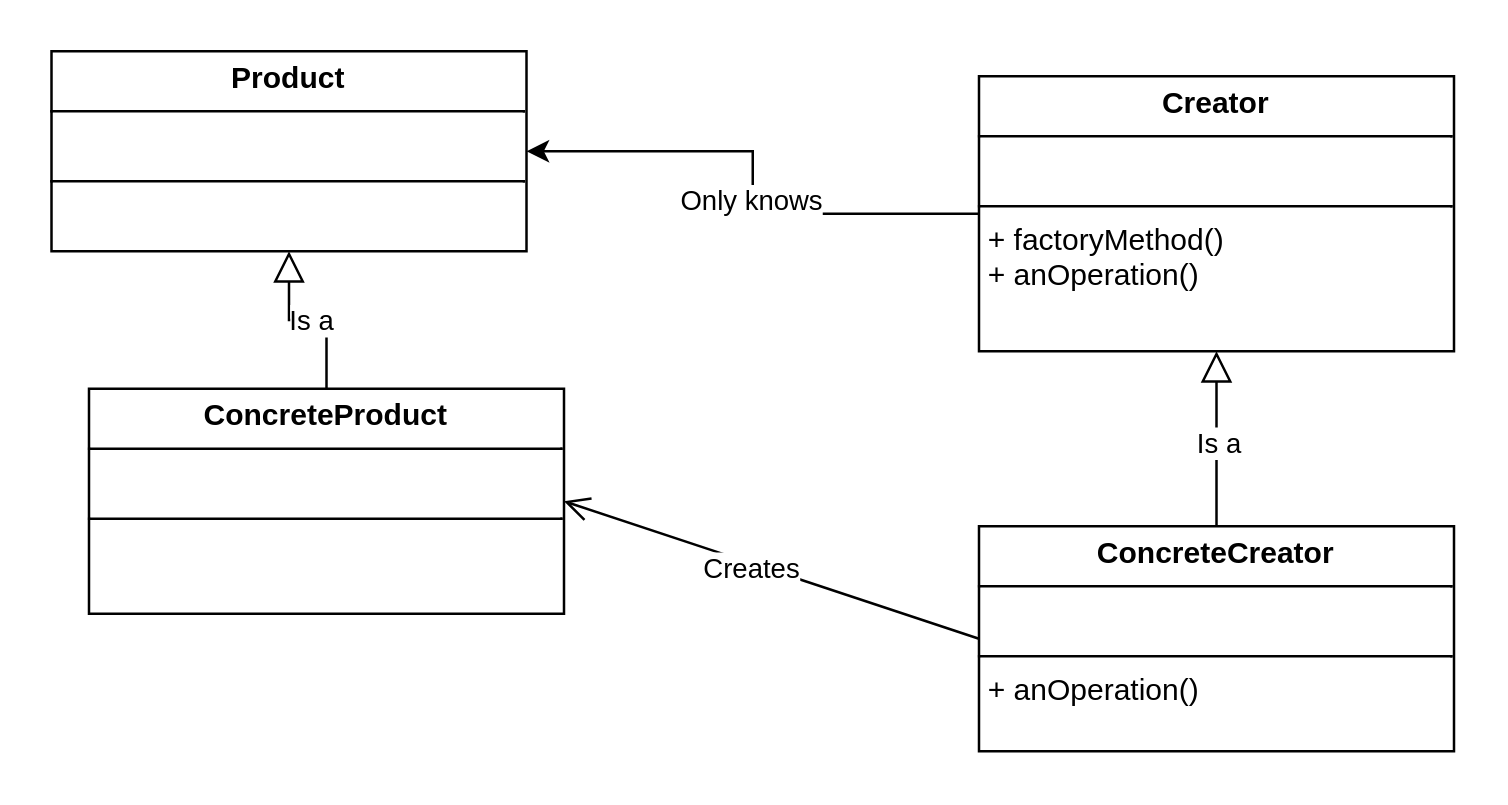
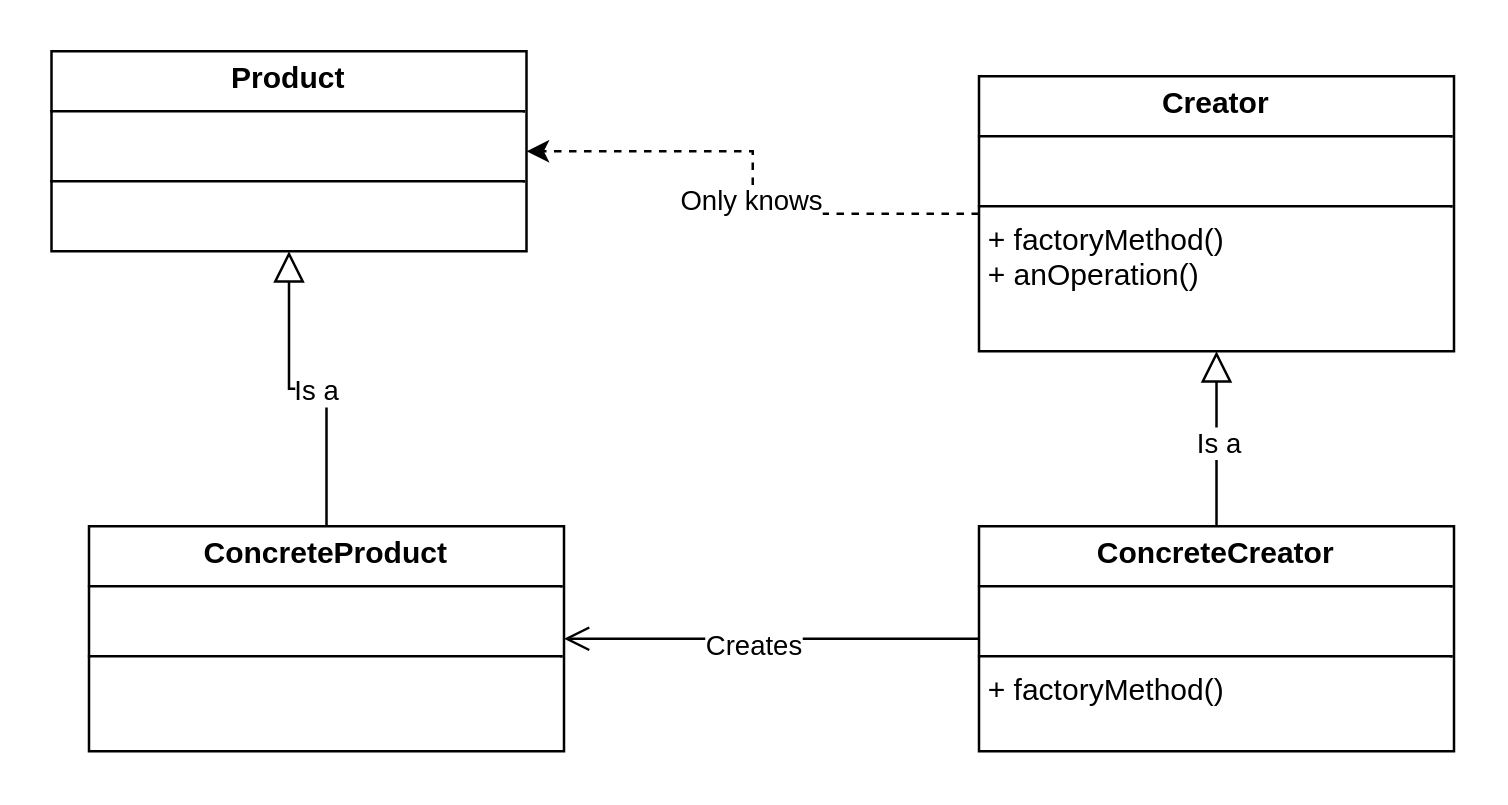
(660, 151) -> (660, 151)
(326, 501) -> (326, 639)
(1105, 562) -> (1118, 562)
